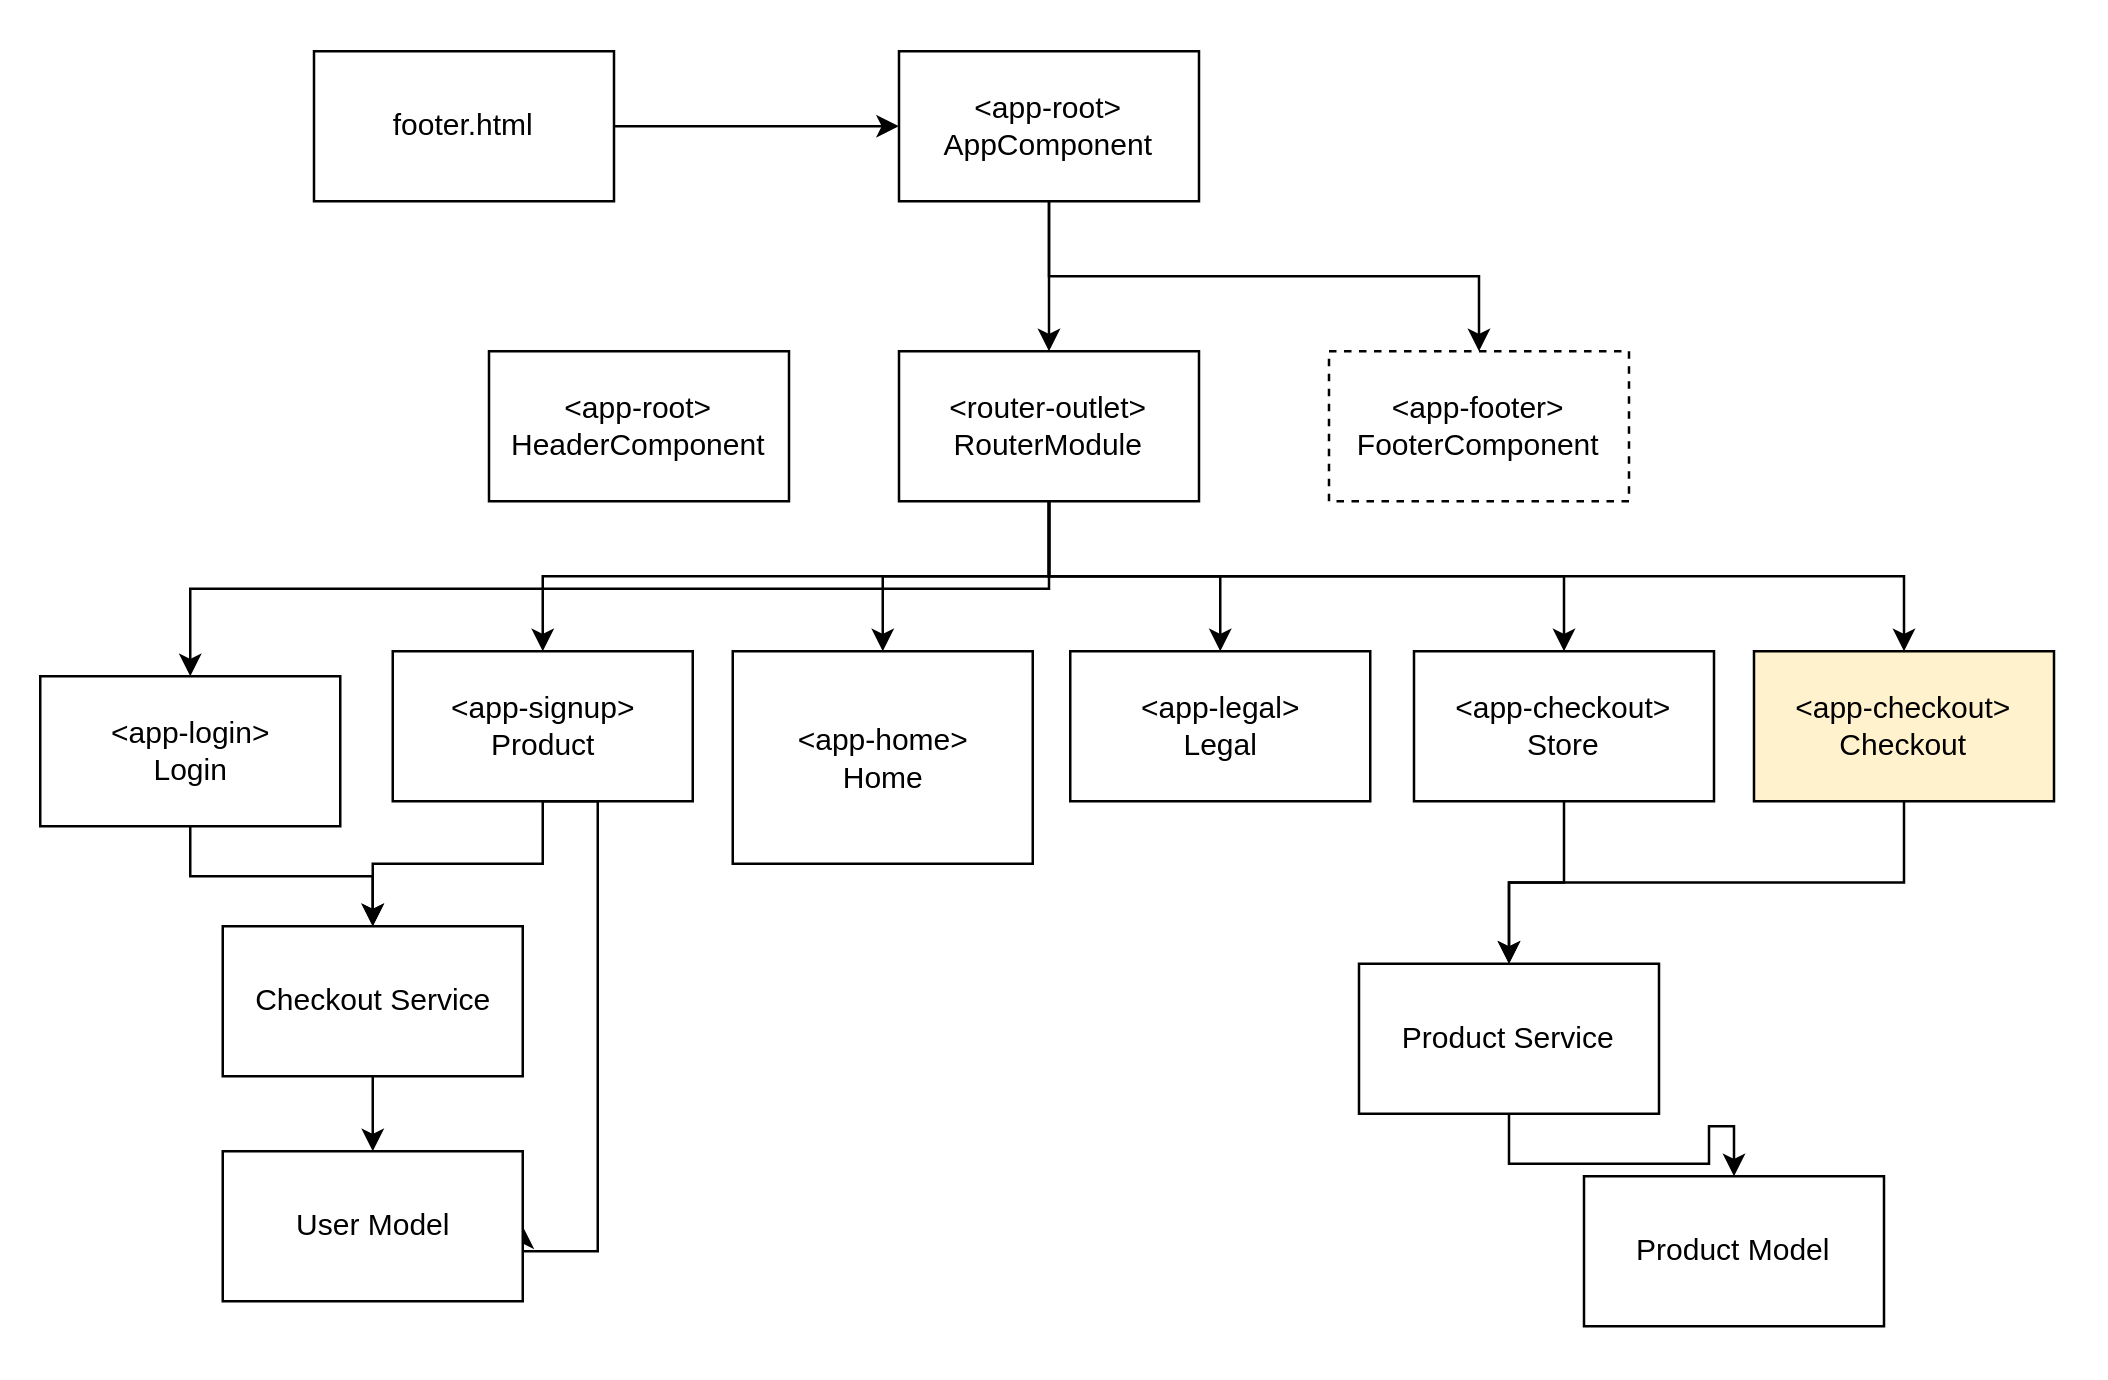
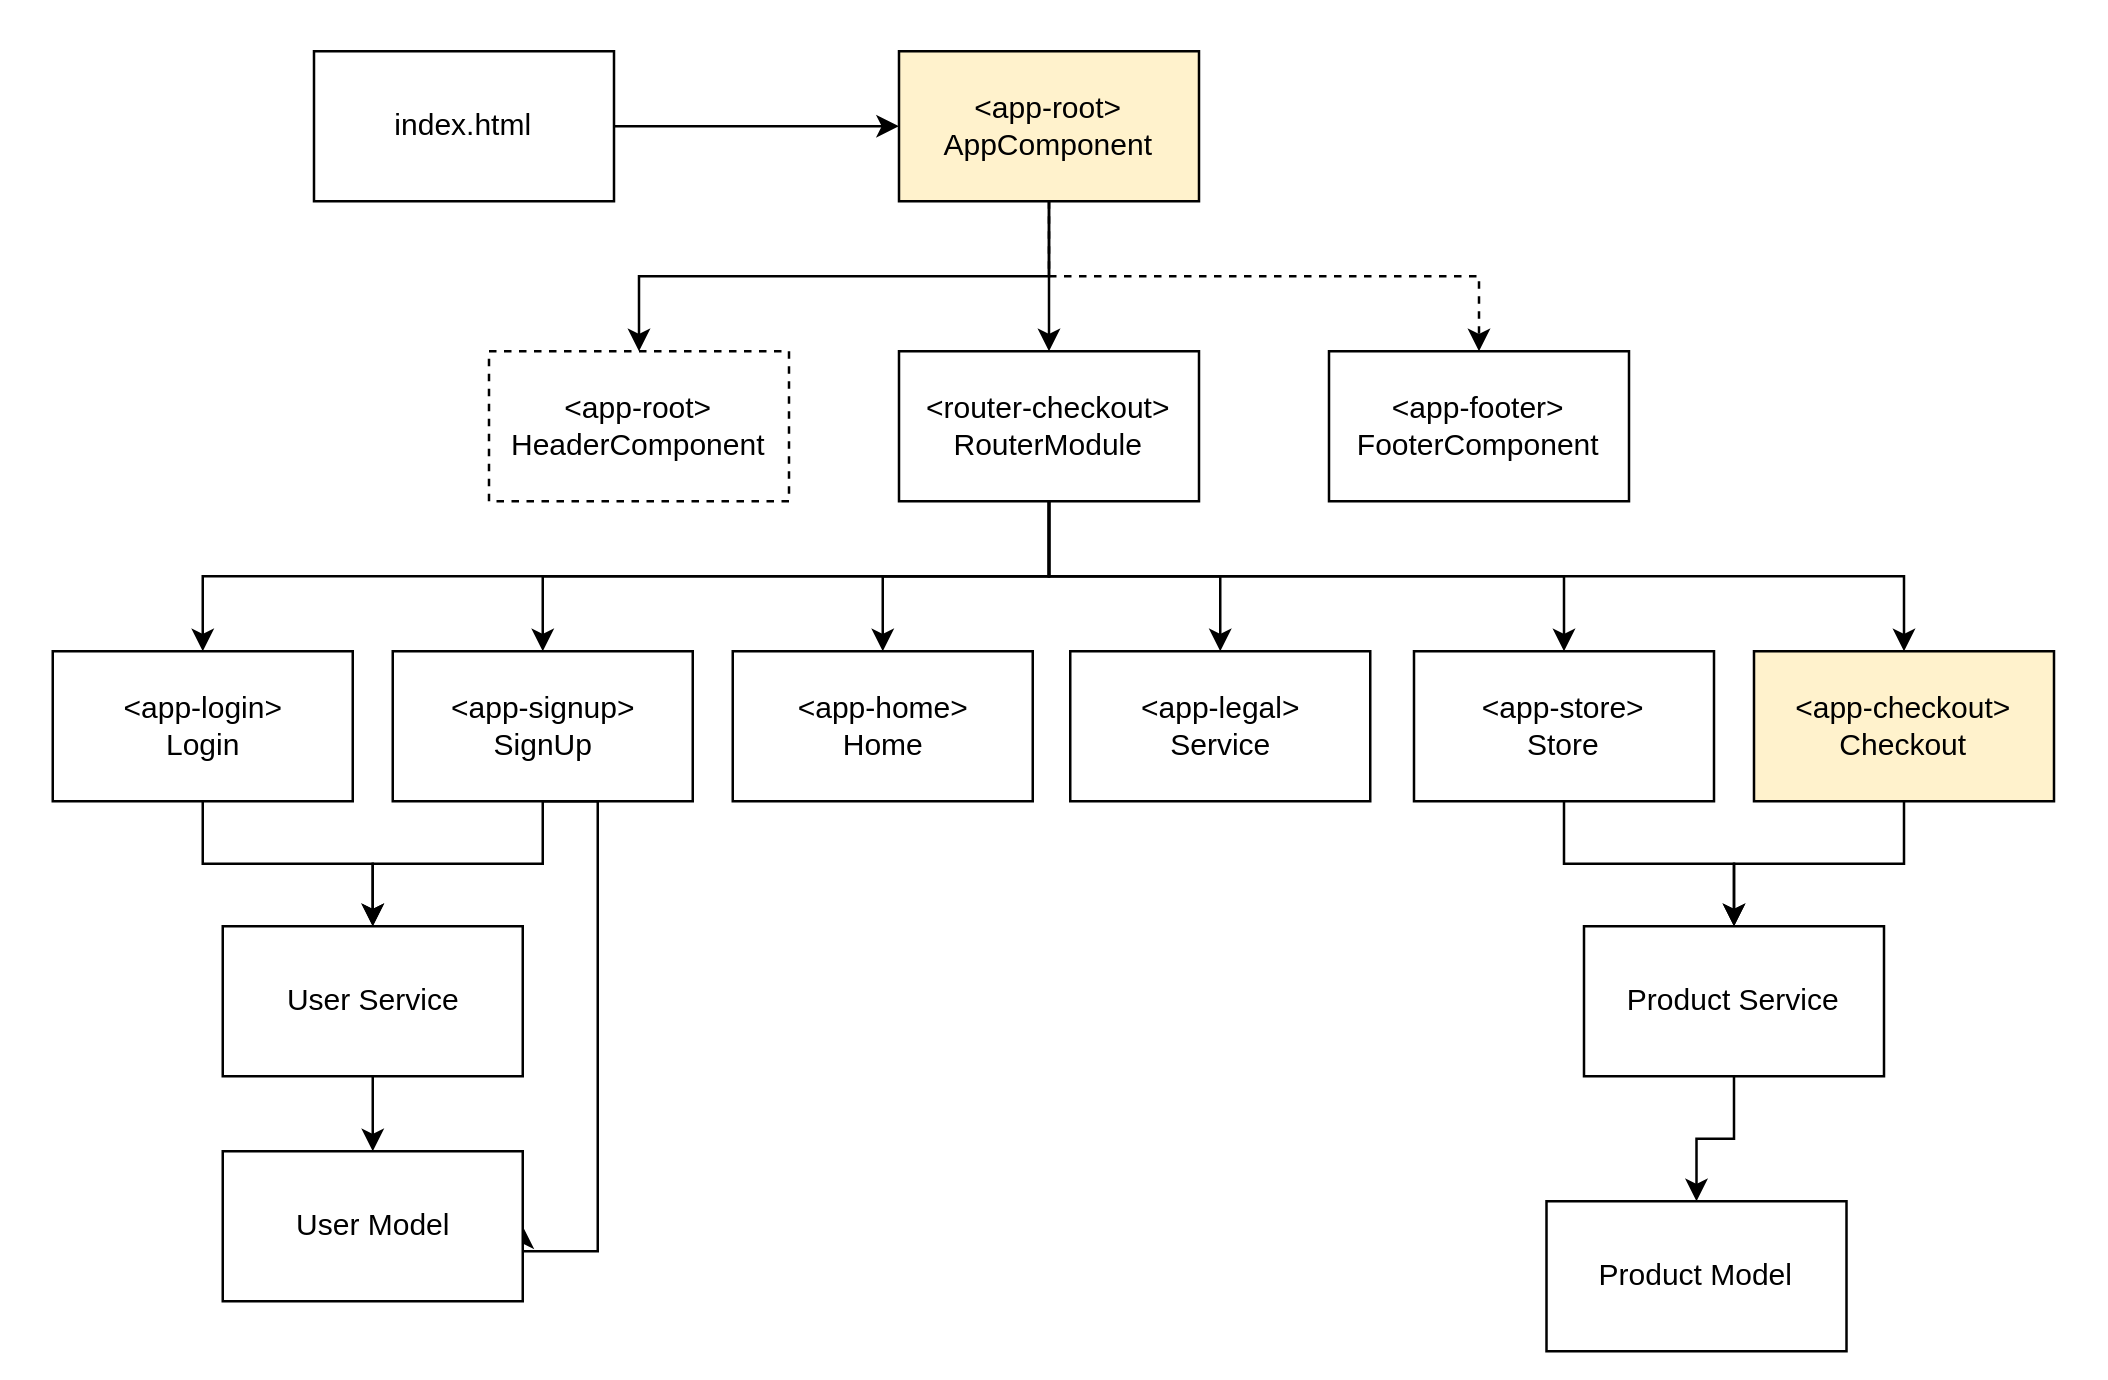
(464, 126) -> (464, 126)
(1049, 126) -> (1049, 126)
none -> (812, 276)
(1290, 276) -> (1290, 276)
(639, 426) -> (639, 426)
(1049, 426) -> (1049, 426)
(1479, 426) -> (1479, 426)
(544, 726) -> (544, 726)
(1221, 726) -> (1221, 726)
(1564, 726) -> (1564, 726)
(190, 751) -> (203, 726)
(883, 758) -> (883, 726)
(374, 1001) -> (374, 1001)
(1509, 1039) -> (1734, 1001)
(1734, 1251) -> (1696, 1276)
